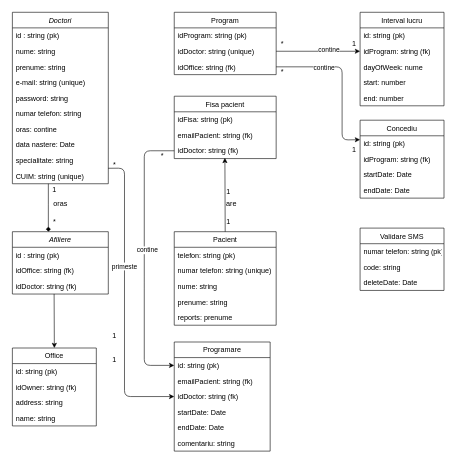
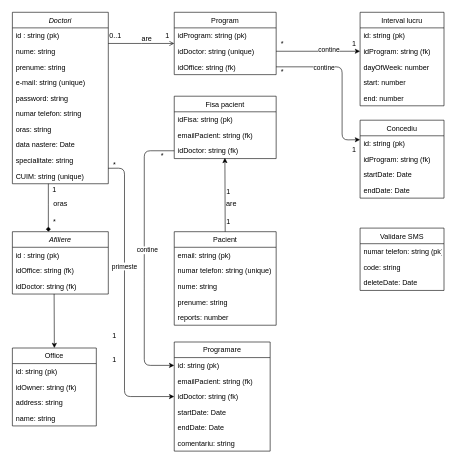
none -> (140, 44)
(392, 67) -> (396, 67)
(39, 130) -> (37, 130)
(213, 256) -> (208, 256)
(208, 318) -> (206, 318)
